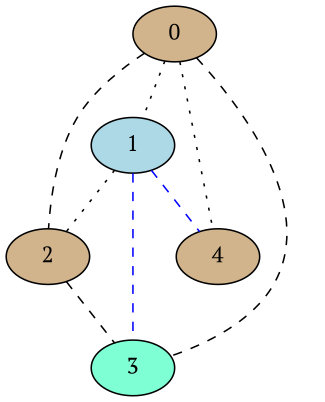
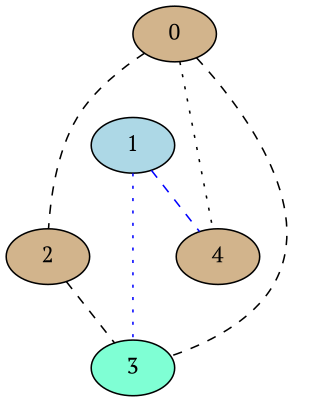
(154, 89) -> none
(90, 201) -> none
(133, 257) -> (133, 257)
